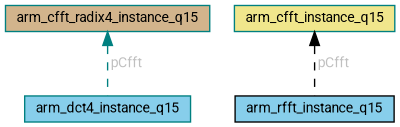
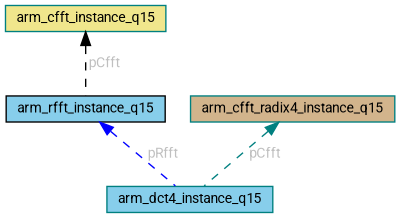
none -> (143, 159)
